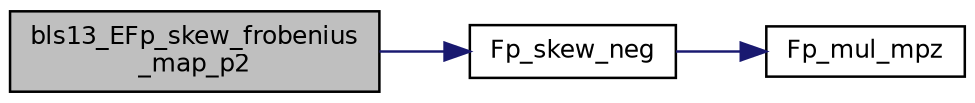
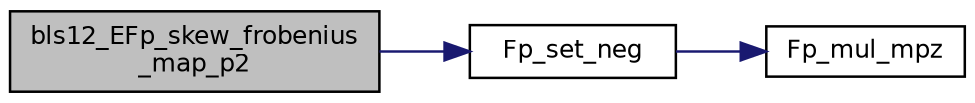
(195, 52) -> (195, 52)
(573, 52) -> (573, 52)
